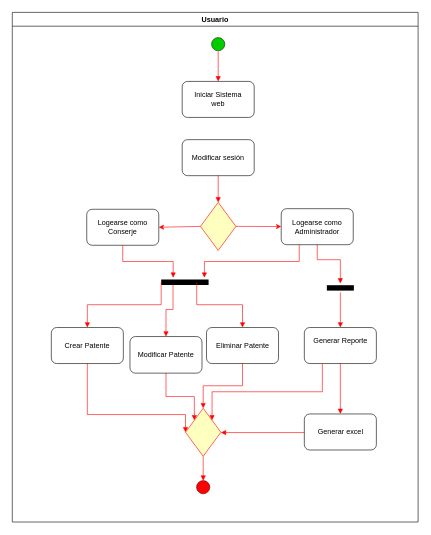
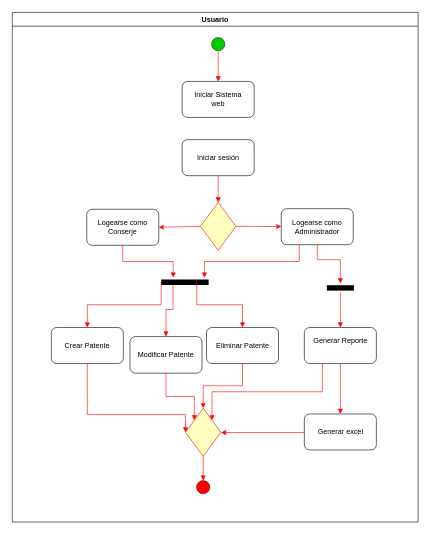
(218, 158) -> (218, 158)
